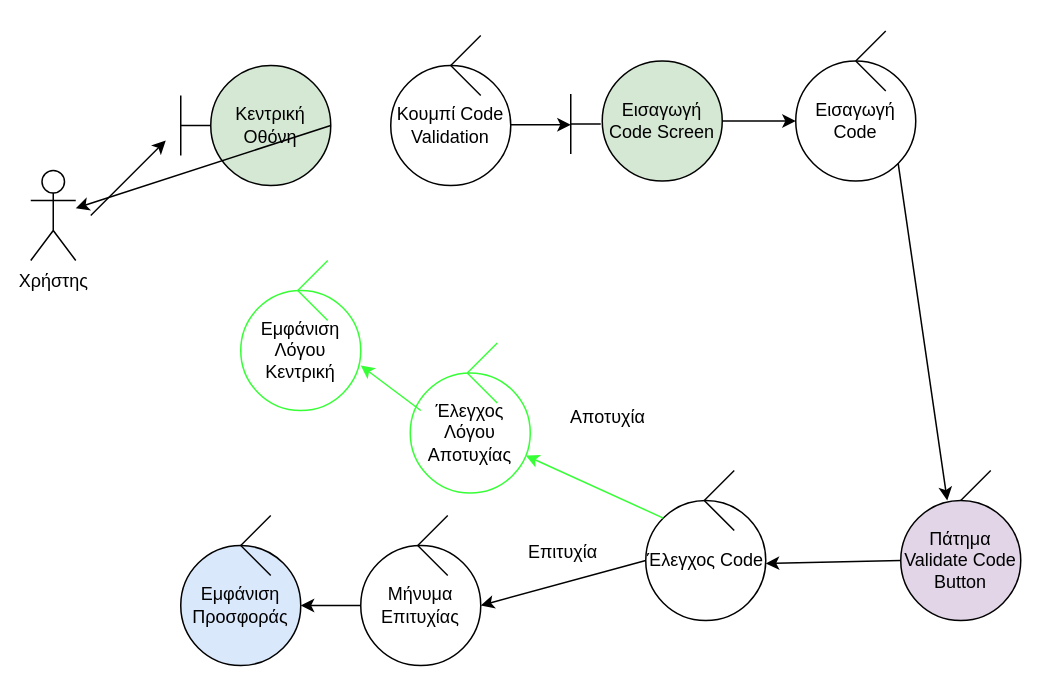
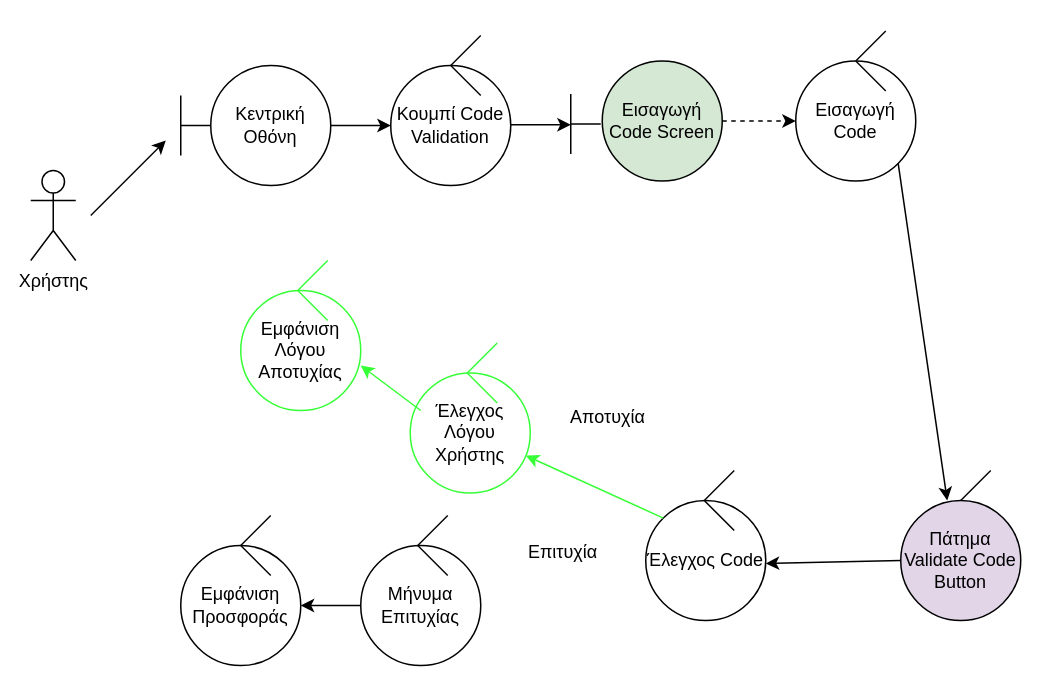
(756, 121) -> (756, 121)
(271, 125) -> (271, 125)
(221, 161) -> (356, 125)
(301, 350) -> (301, 350)
(470, 433) -> (470, 433)
(568, 581) -> none
(241, 605) -> (241, 605)
